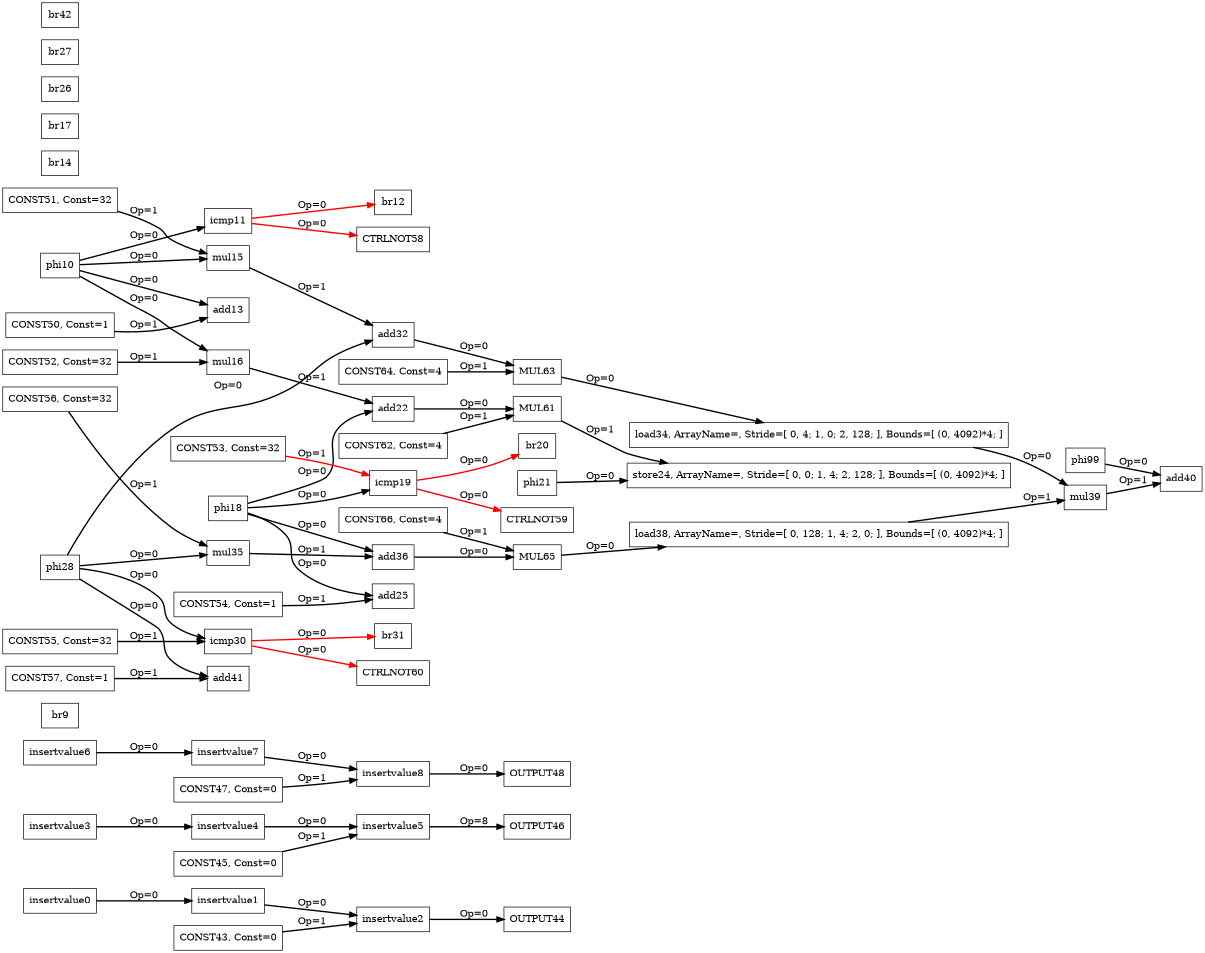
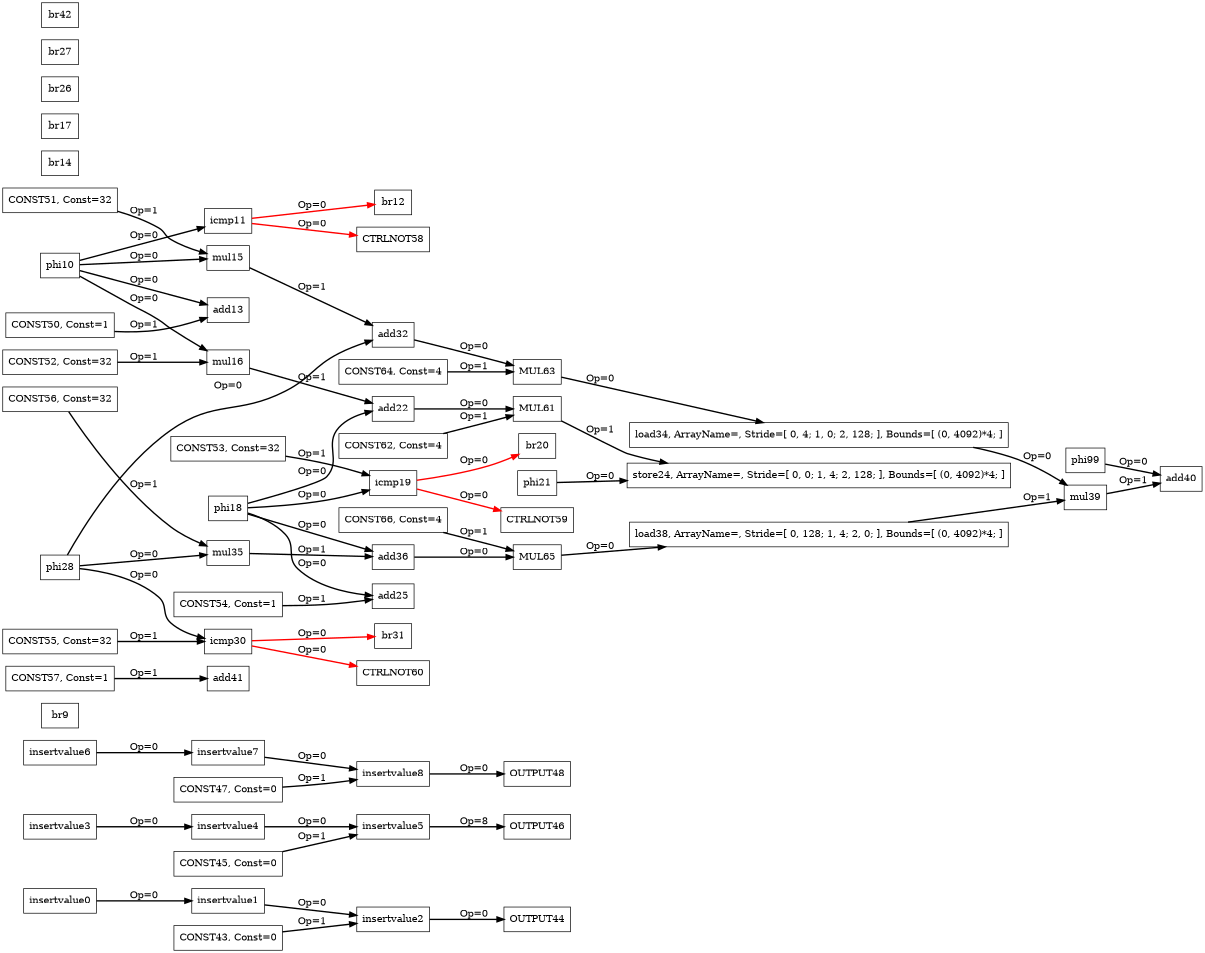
(324, 463) -> (324, 463)
(148, 621) -> none
